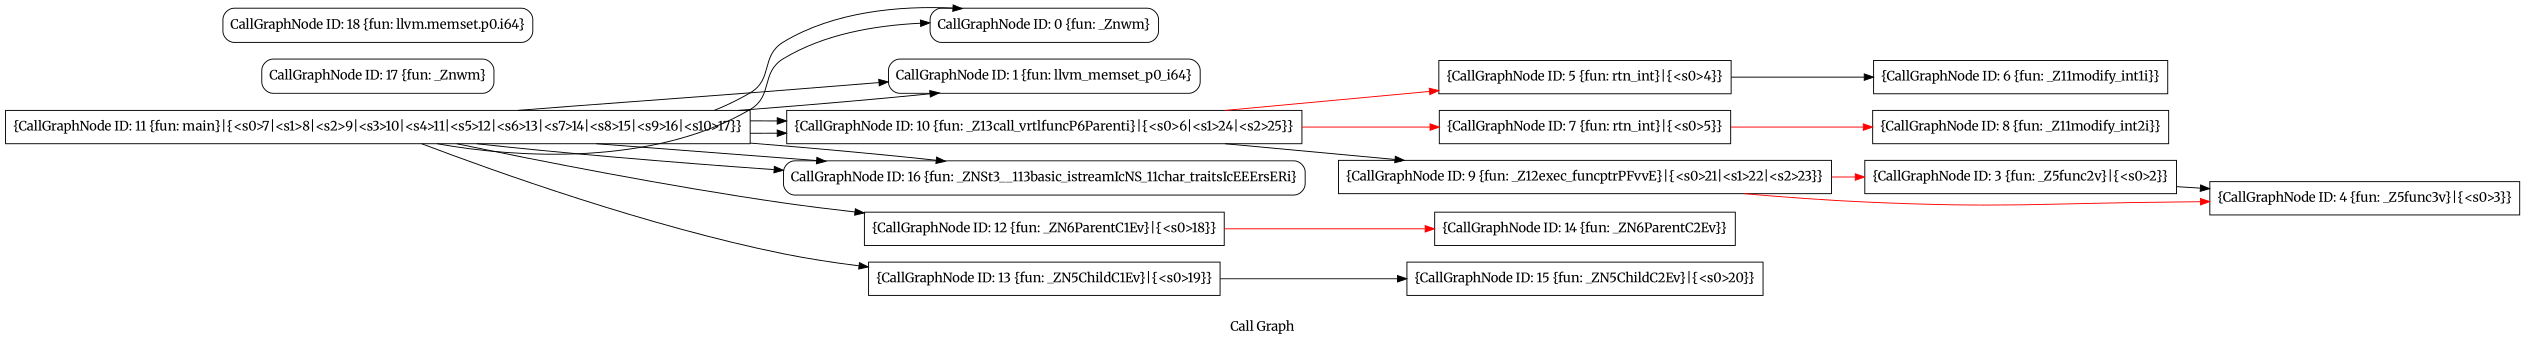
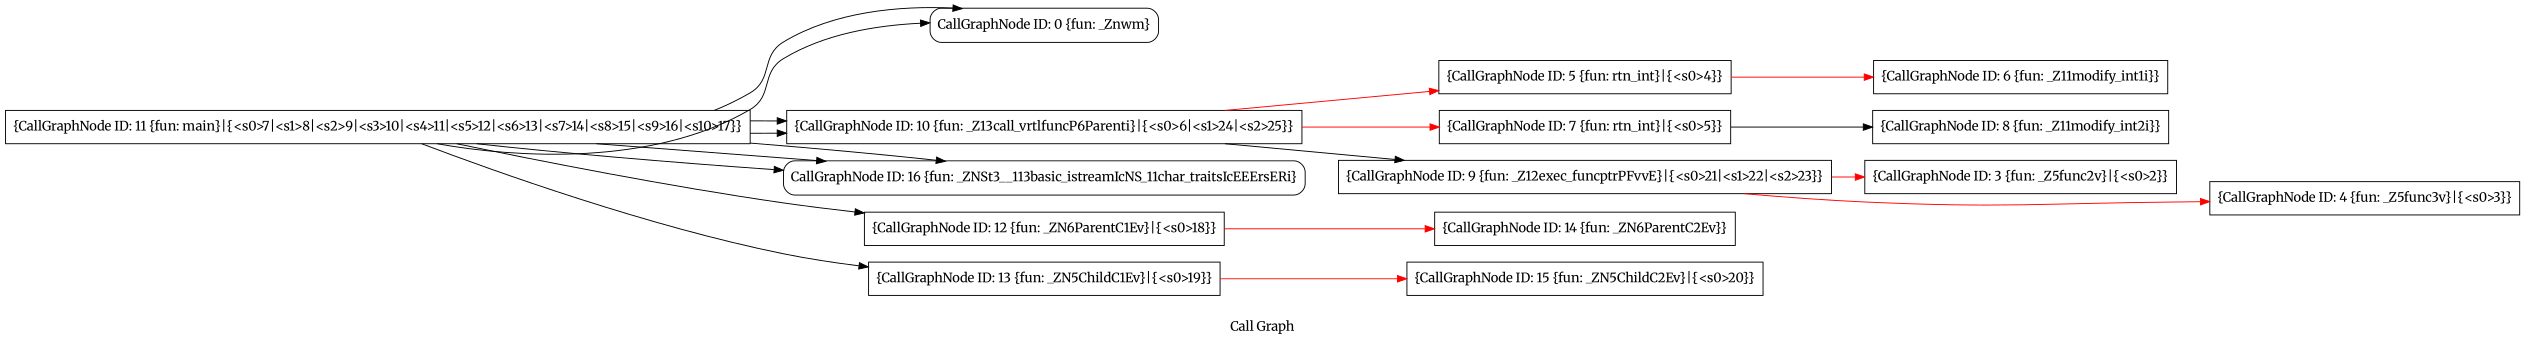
(378, 25) -> none
(378, 76) -> none
(1044, 76) -> none
(1798, 77) -> (1798, 77)
(1797, 127) -> (1797, 127)
(2189, 187) -> none
(1309, 279) -> (1309, 279)
